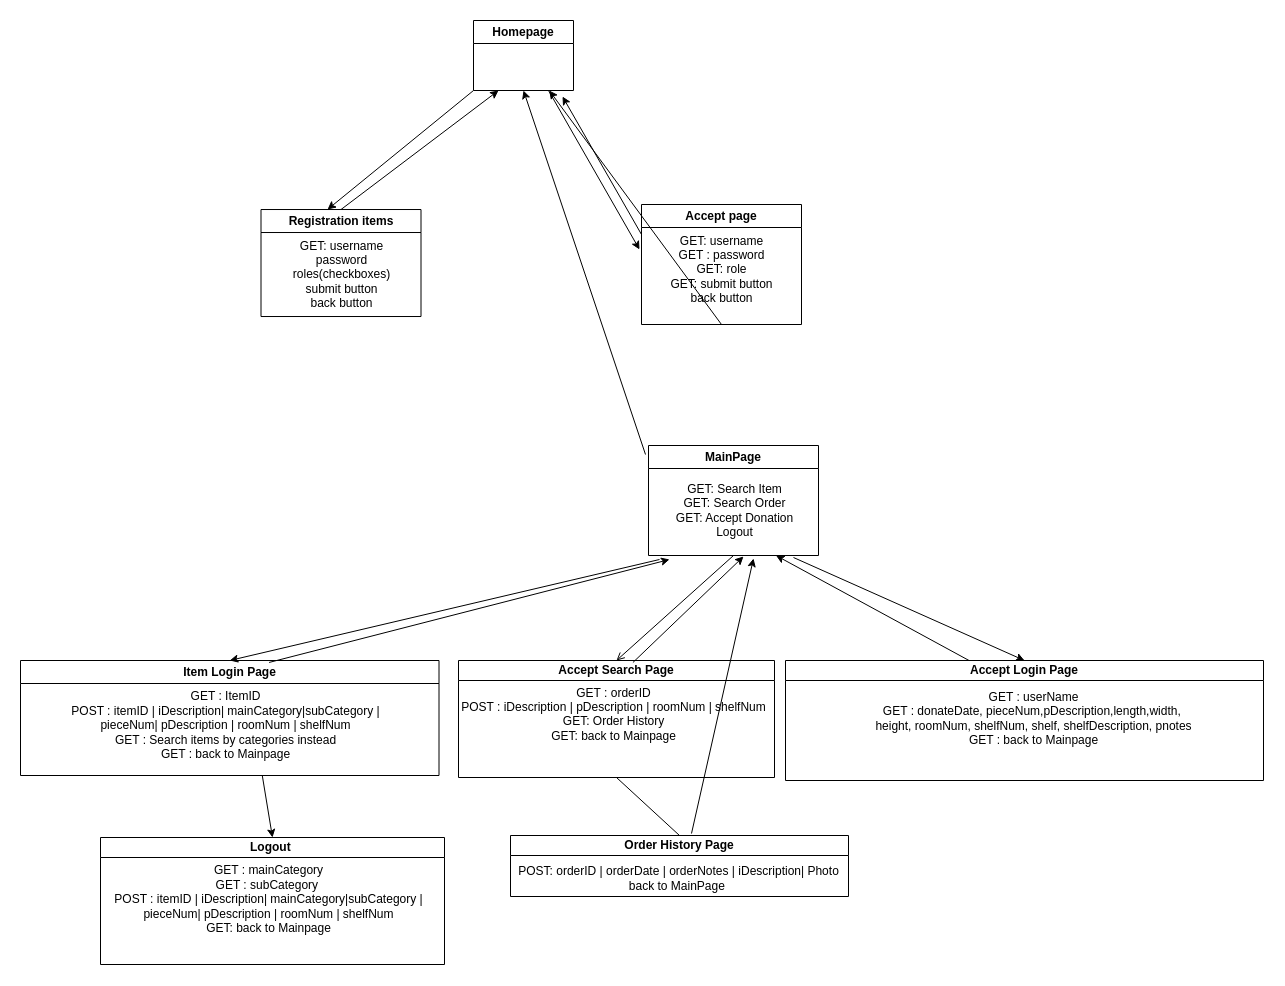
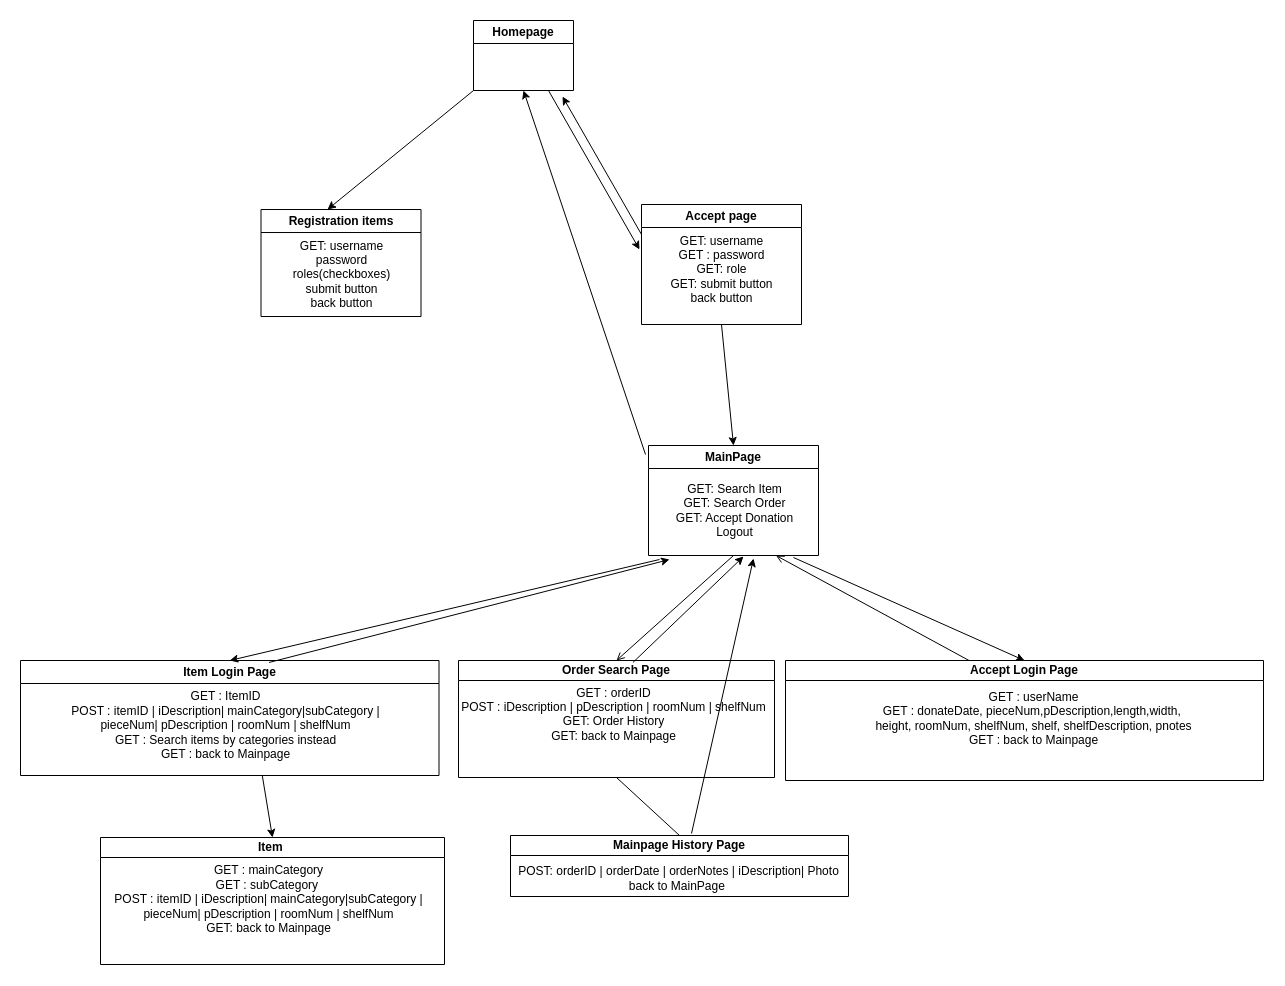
(417, 152) -> none
(659, 239) -> (727, 382)
(782, 559) -> (781, 558)
(617, 671) -> (617, 671)
(680, 846) -> (680, 846)
(273, 848) -> (273, 848)
